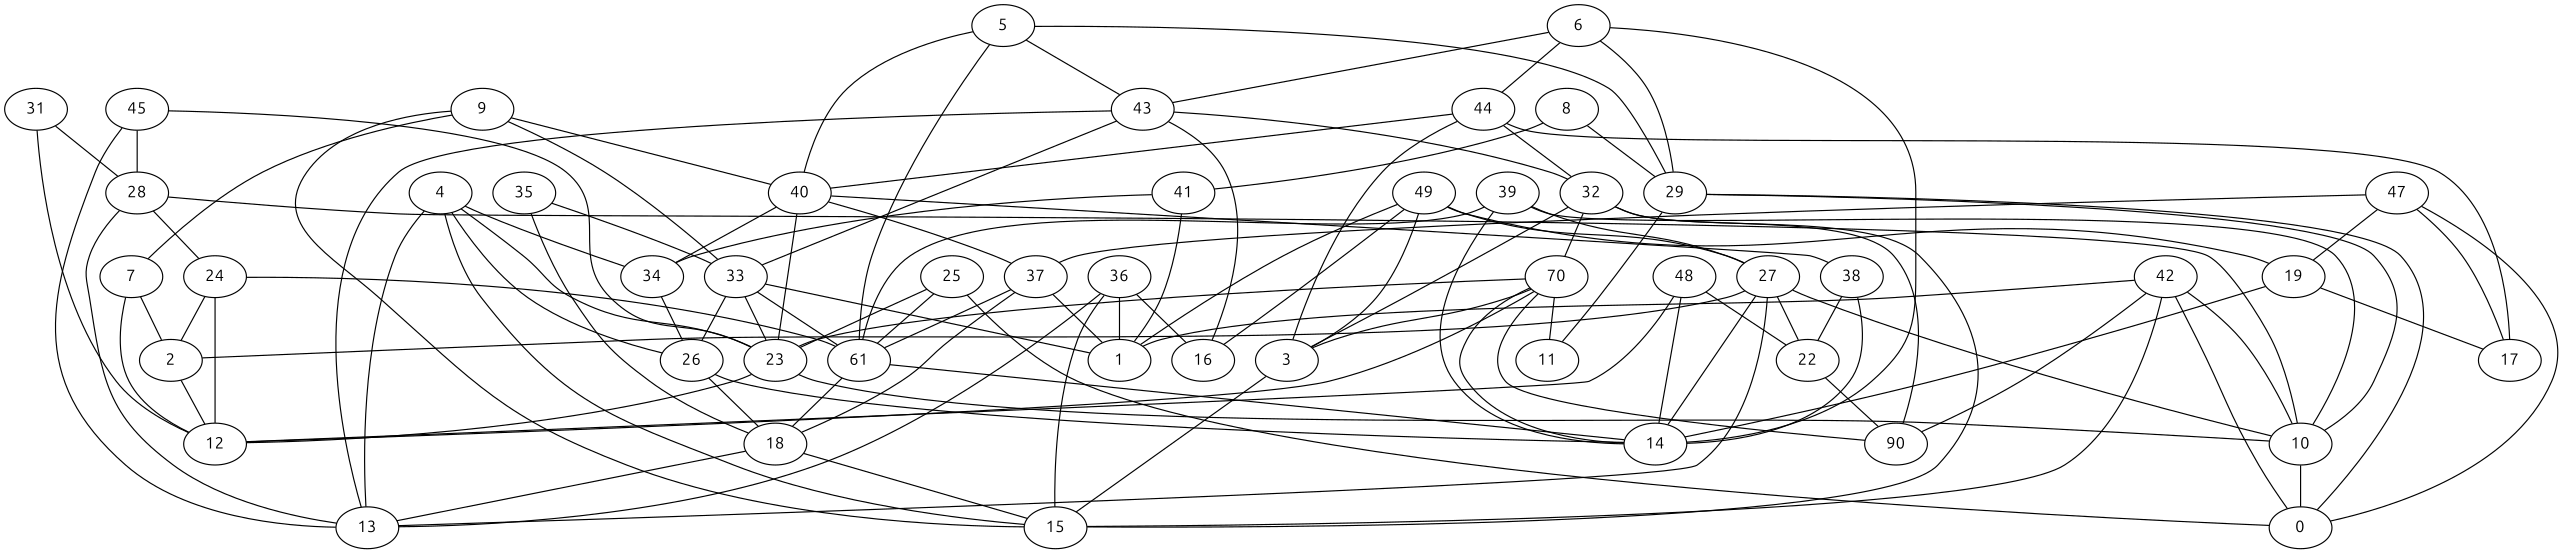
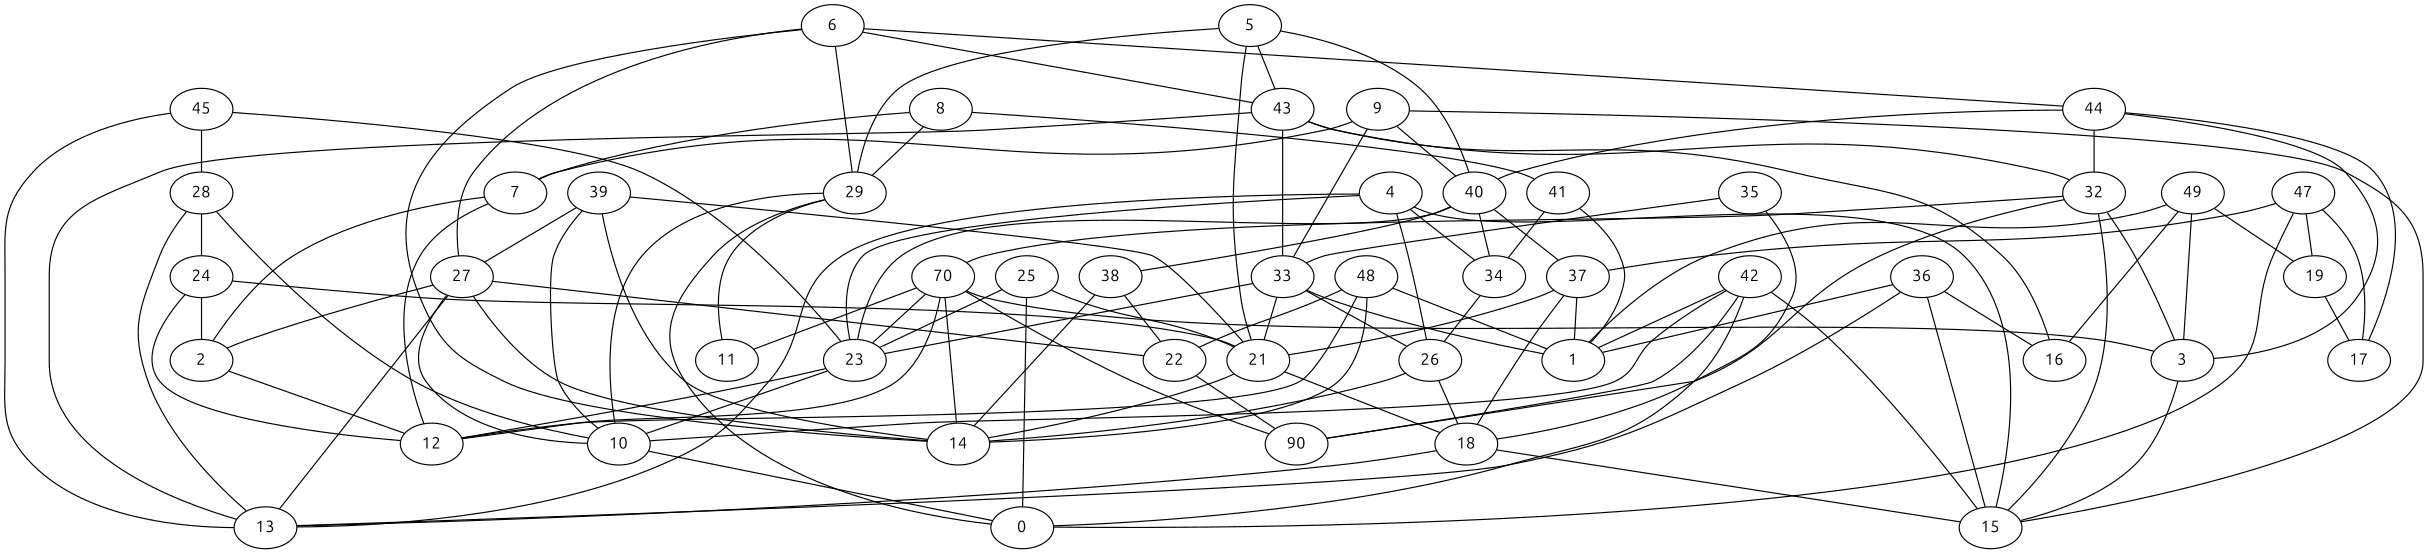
(36, 109) -> none
none -> (769, 128)
(1596, 235) -> (583, 87)
none -> (1454, 313)
(859, 360) -> (1258, 360)
(1963, 373) -> none
